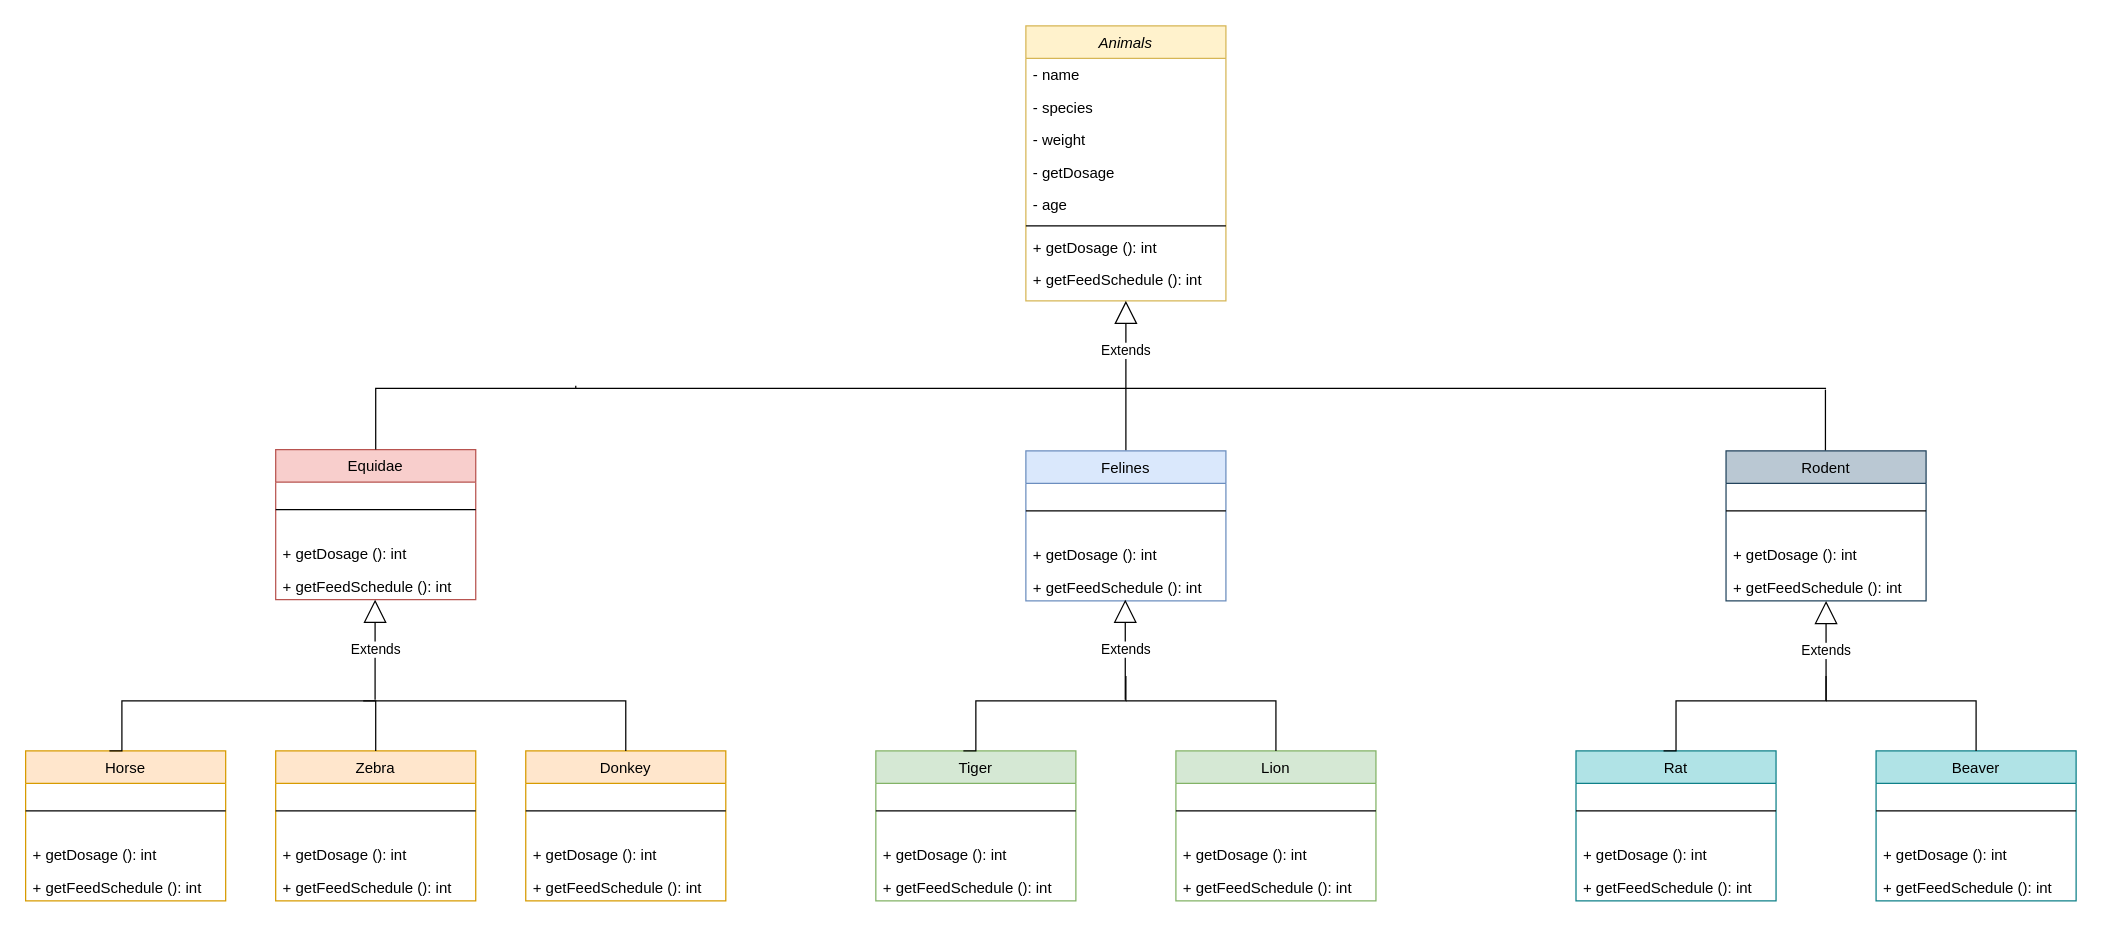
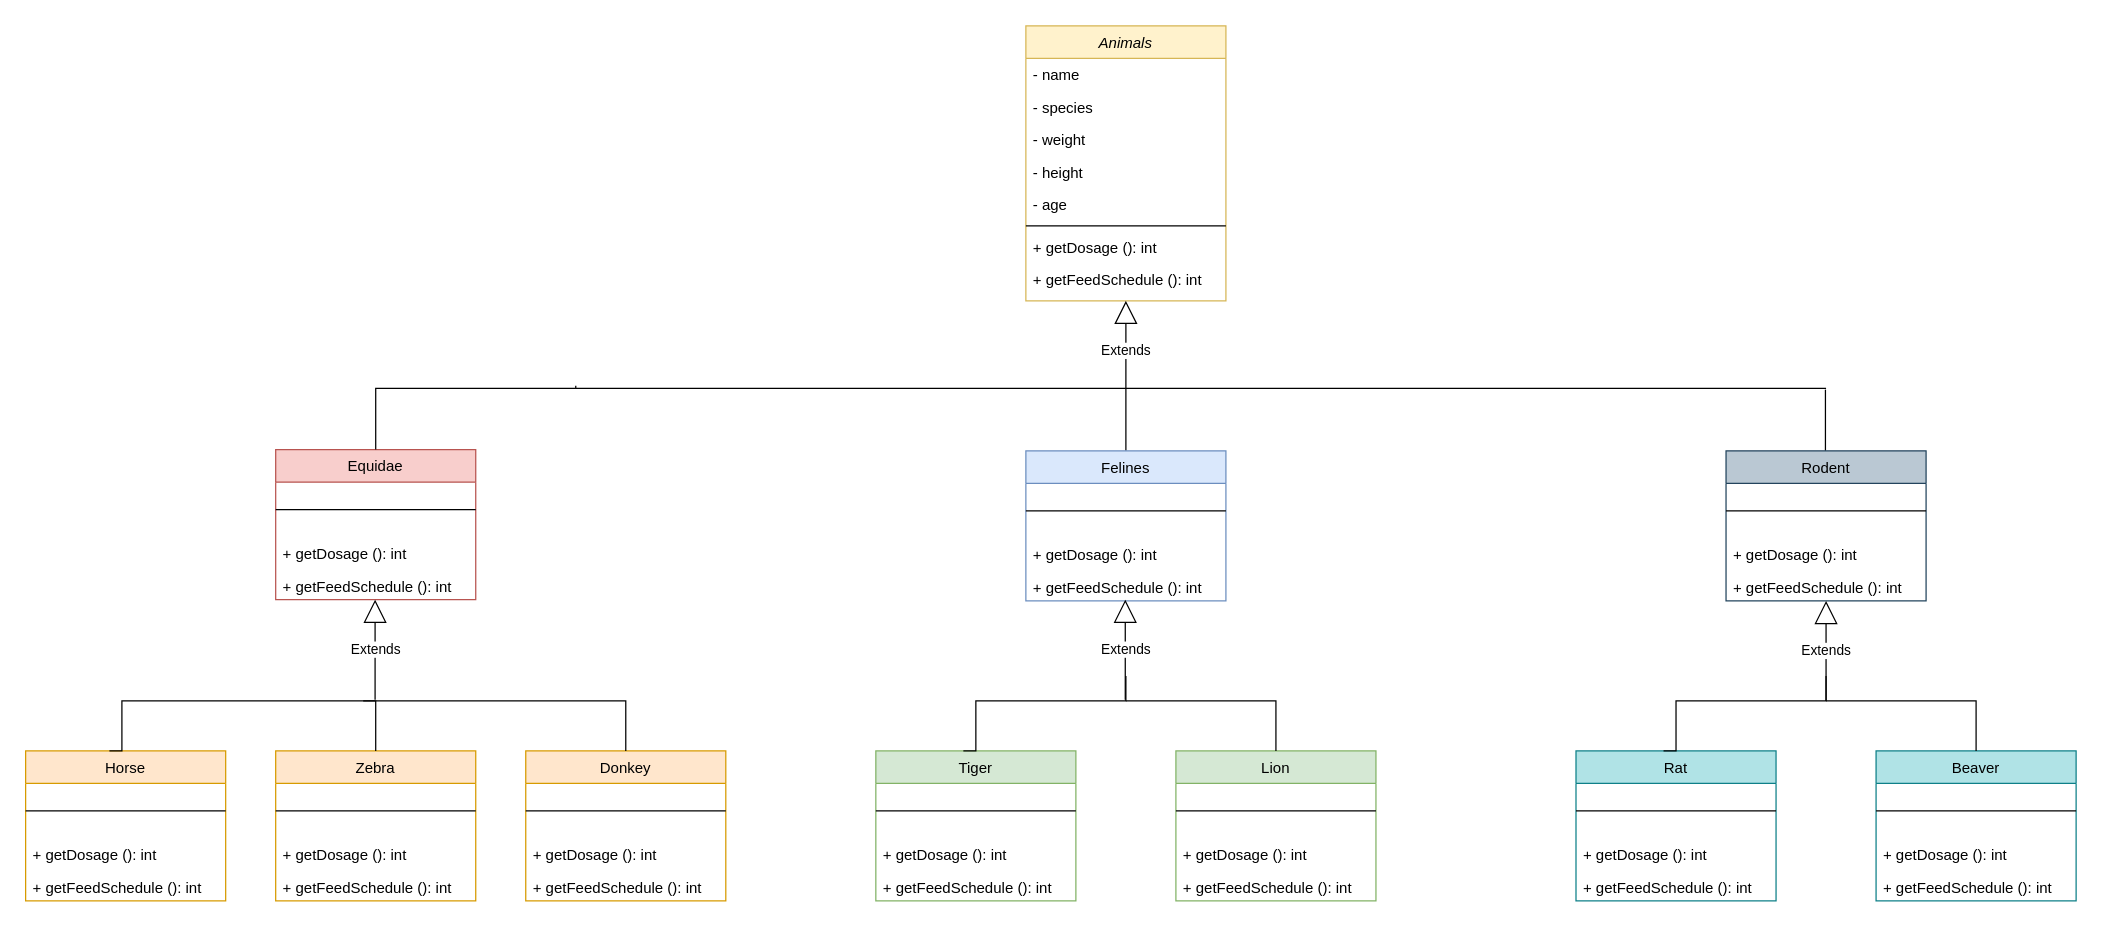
(1077, 173) -> (1062, 173)
